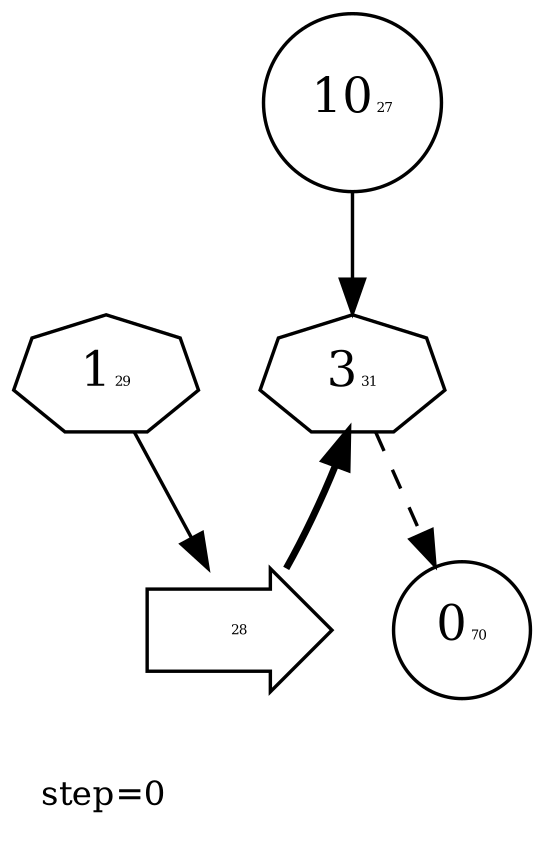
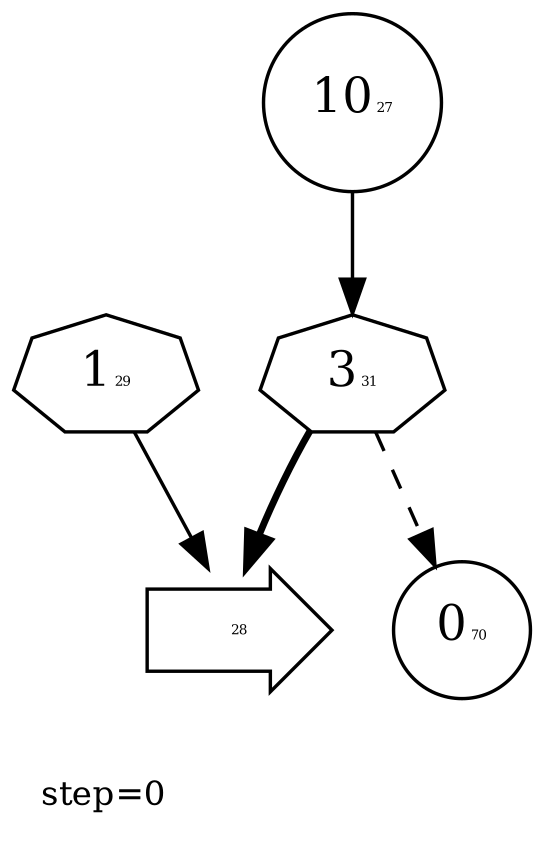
(313, 517) -> (283, 482)
